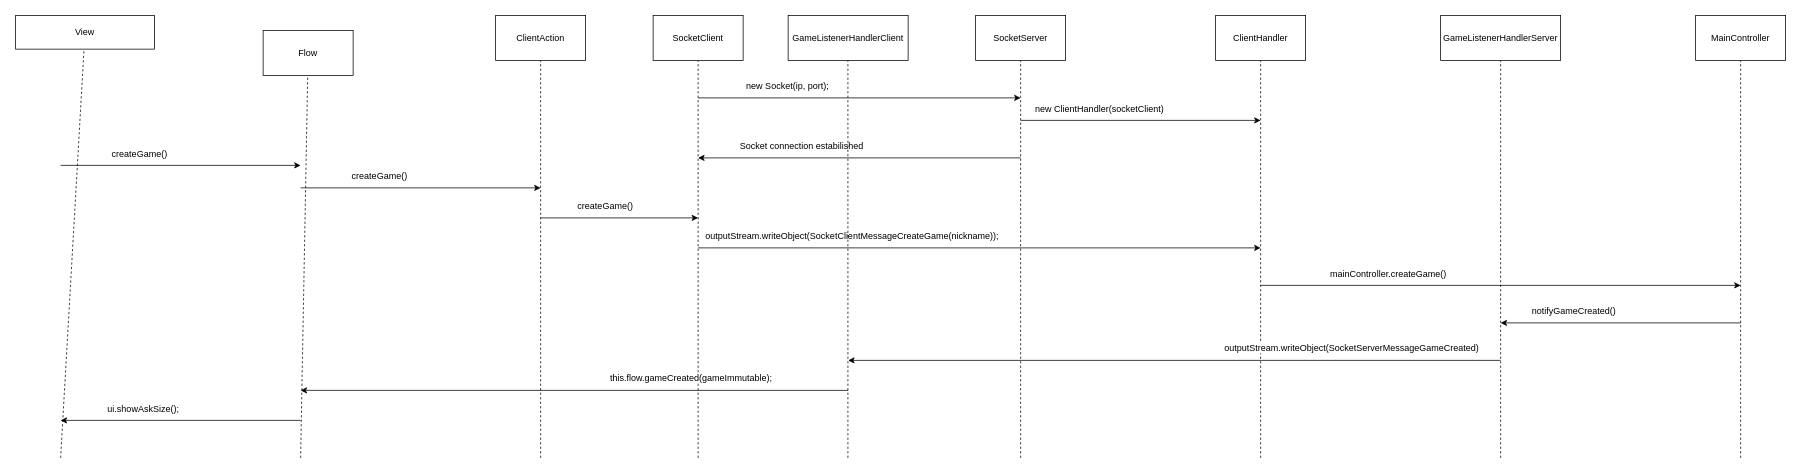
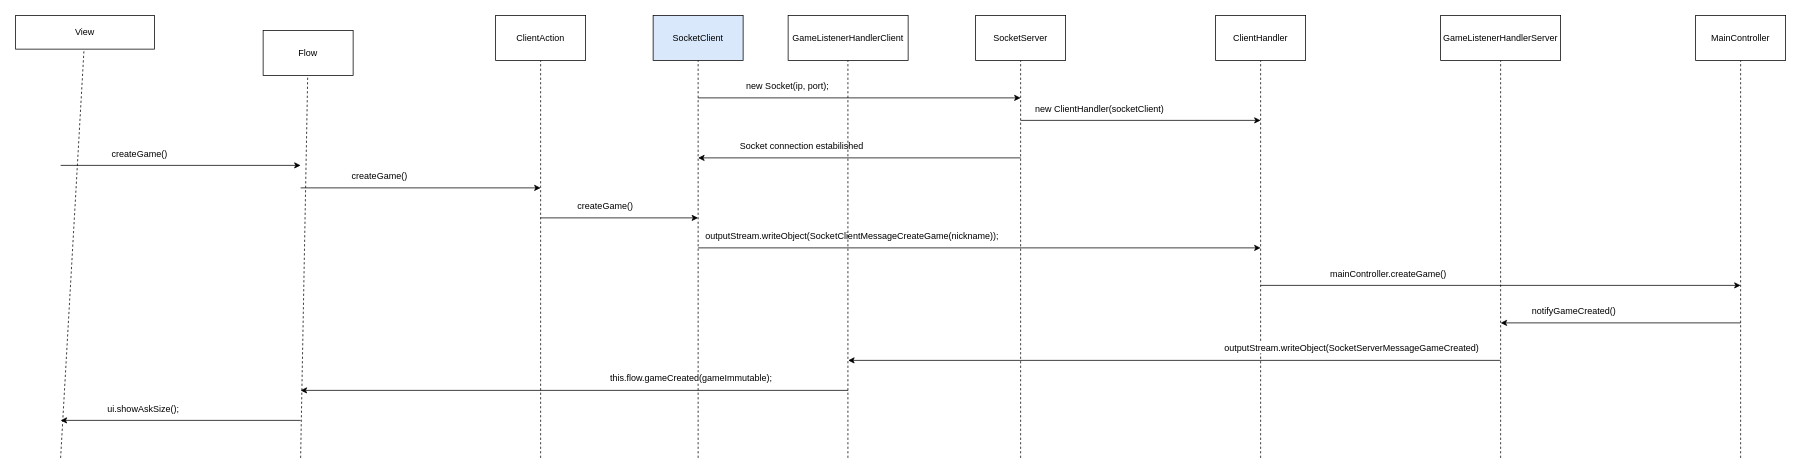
(698, 38) -> (698, 38)
